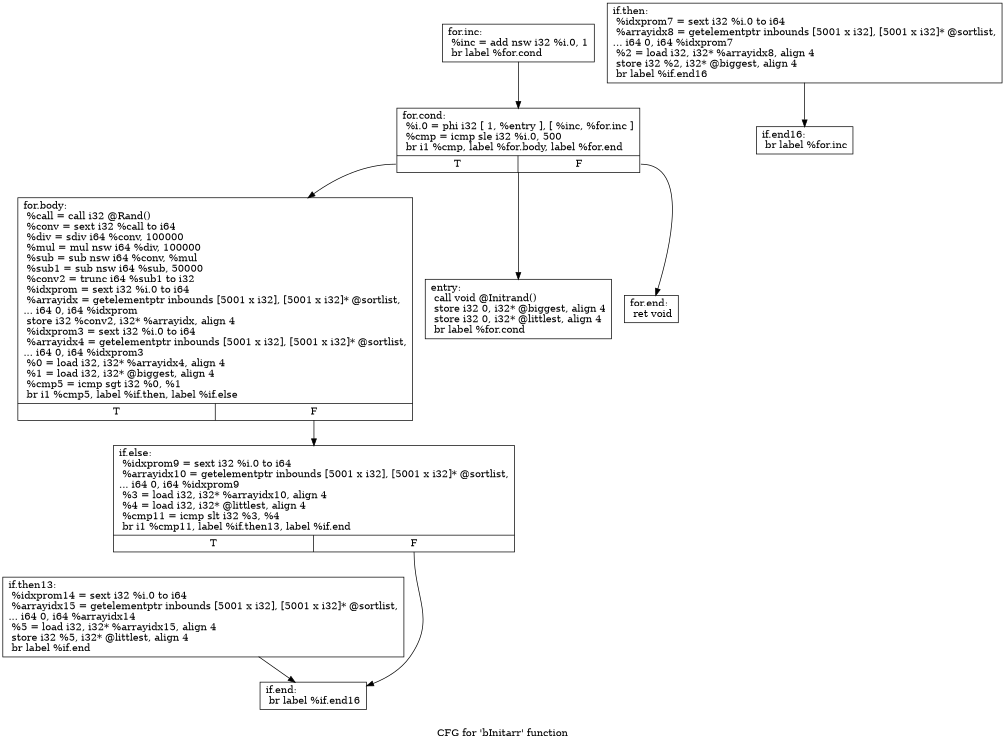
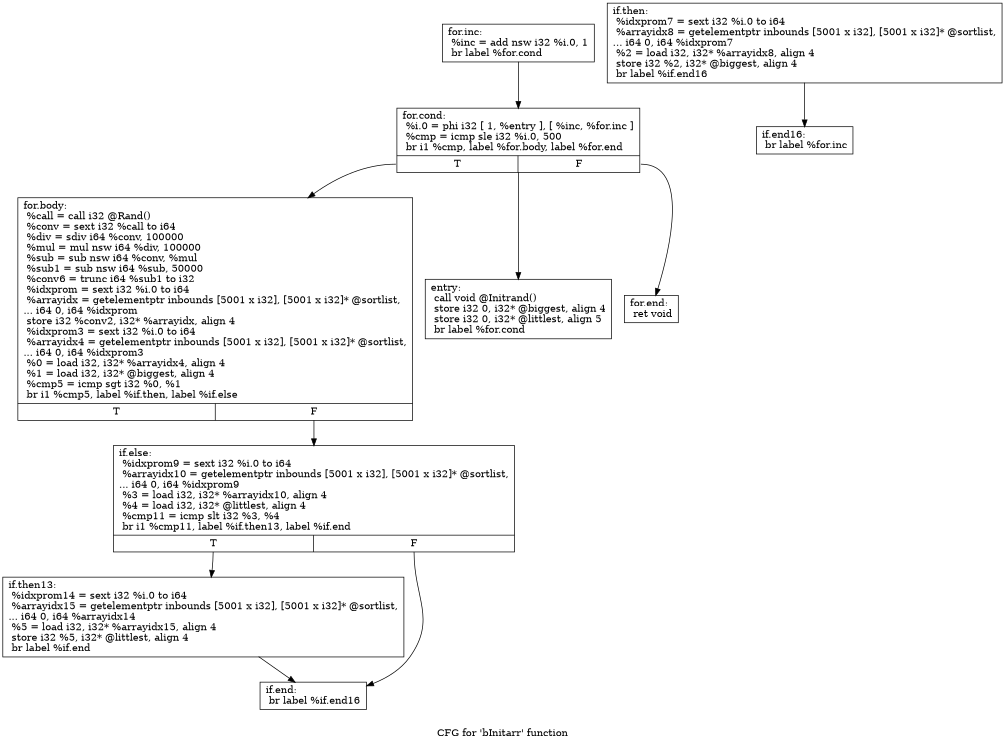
(109, 279) -> (109, 279)
(516, 319) -> (516, 319)
none -> (213, 561)
